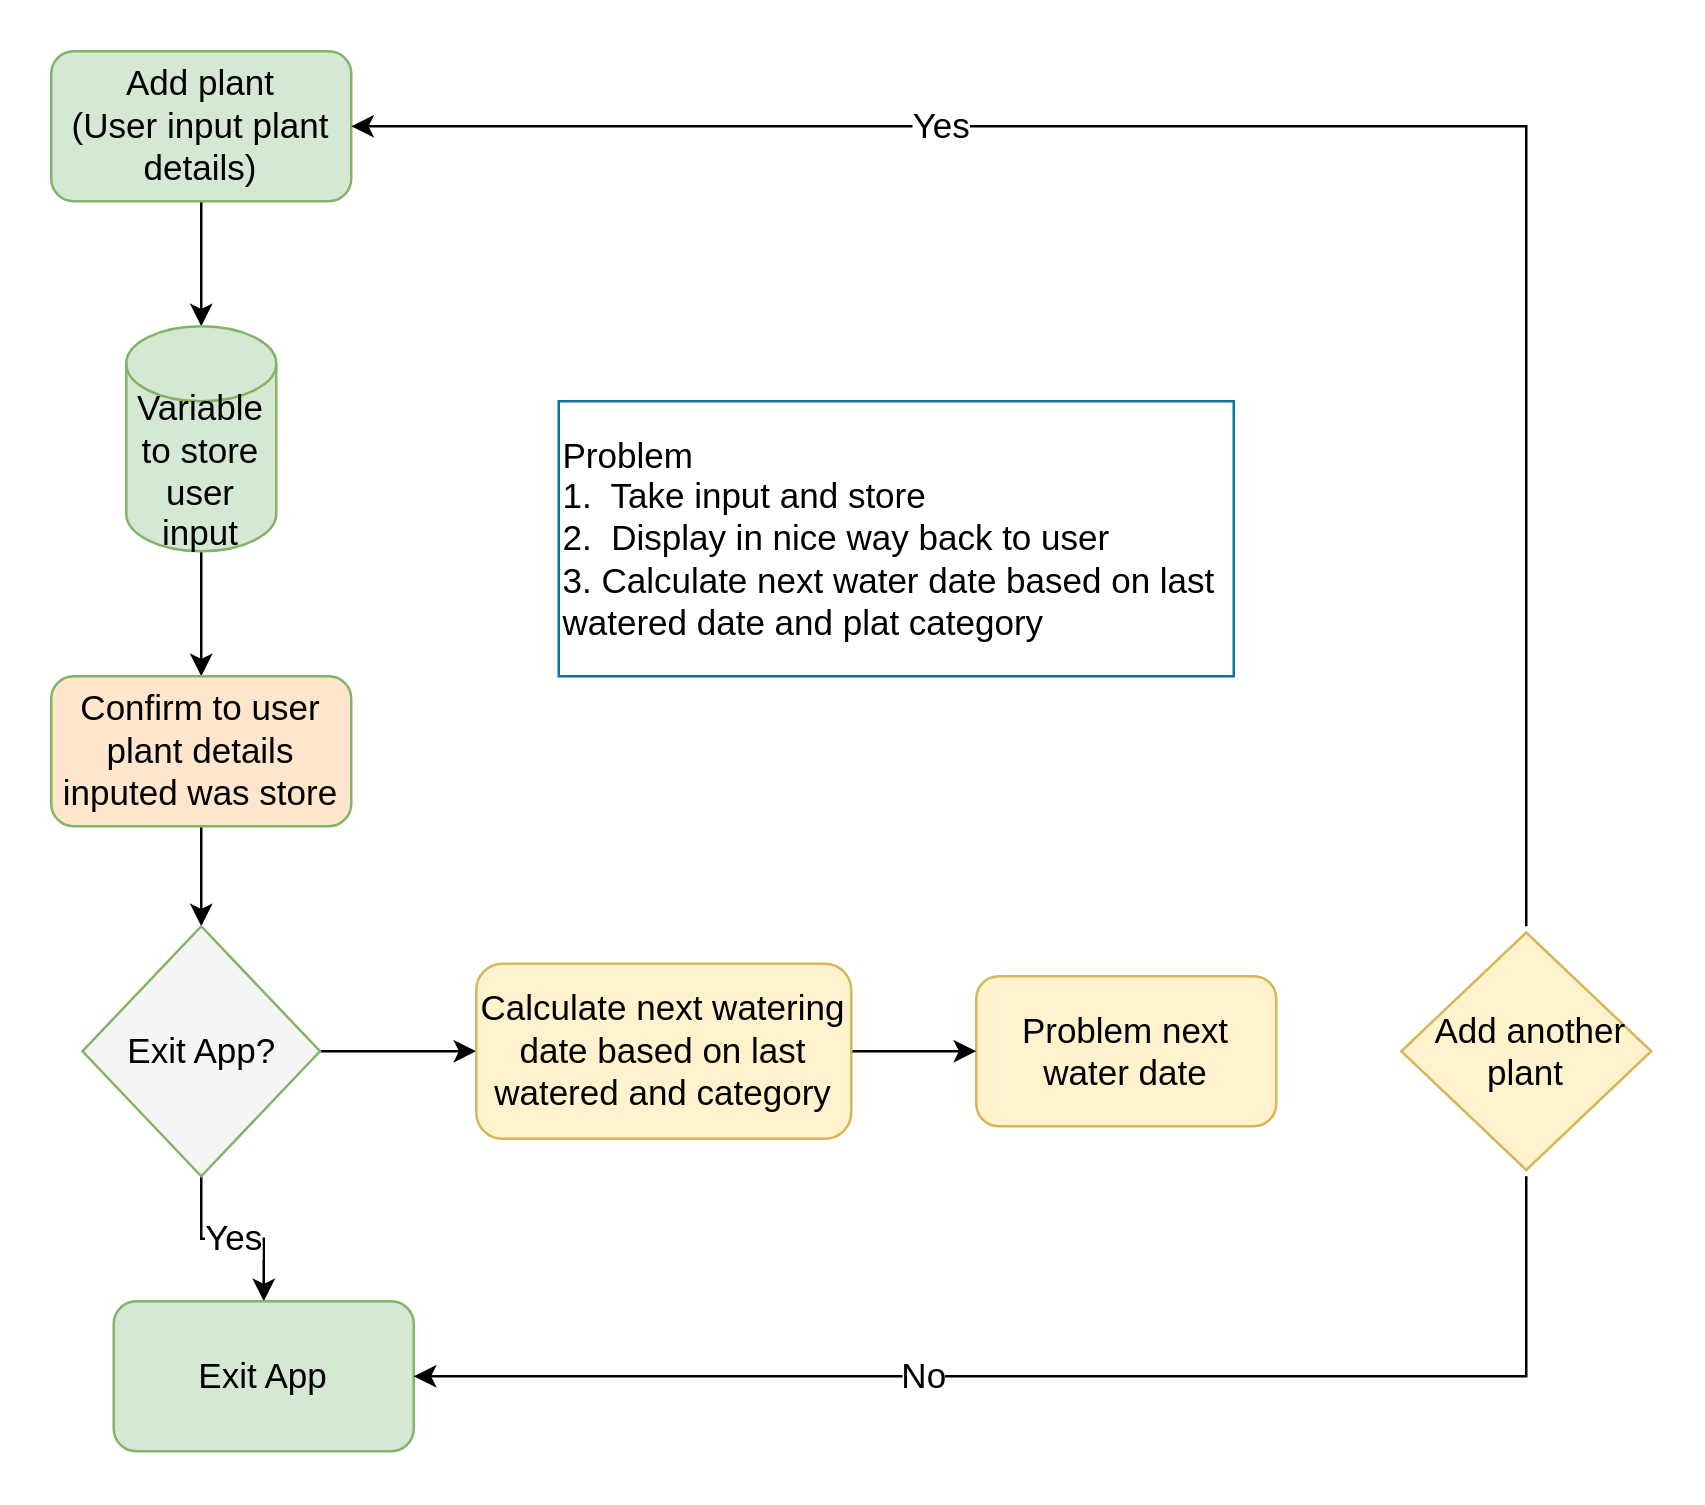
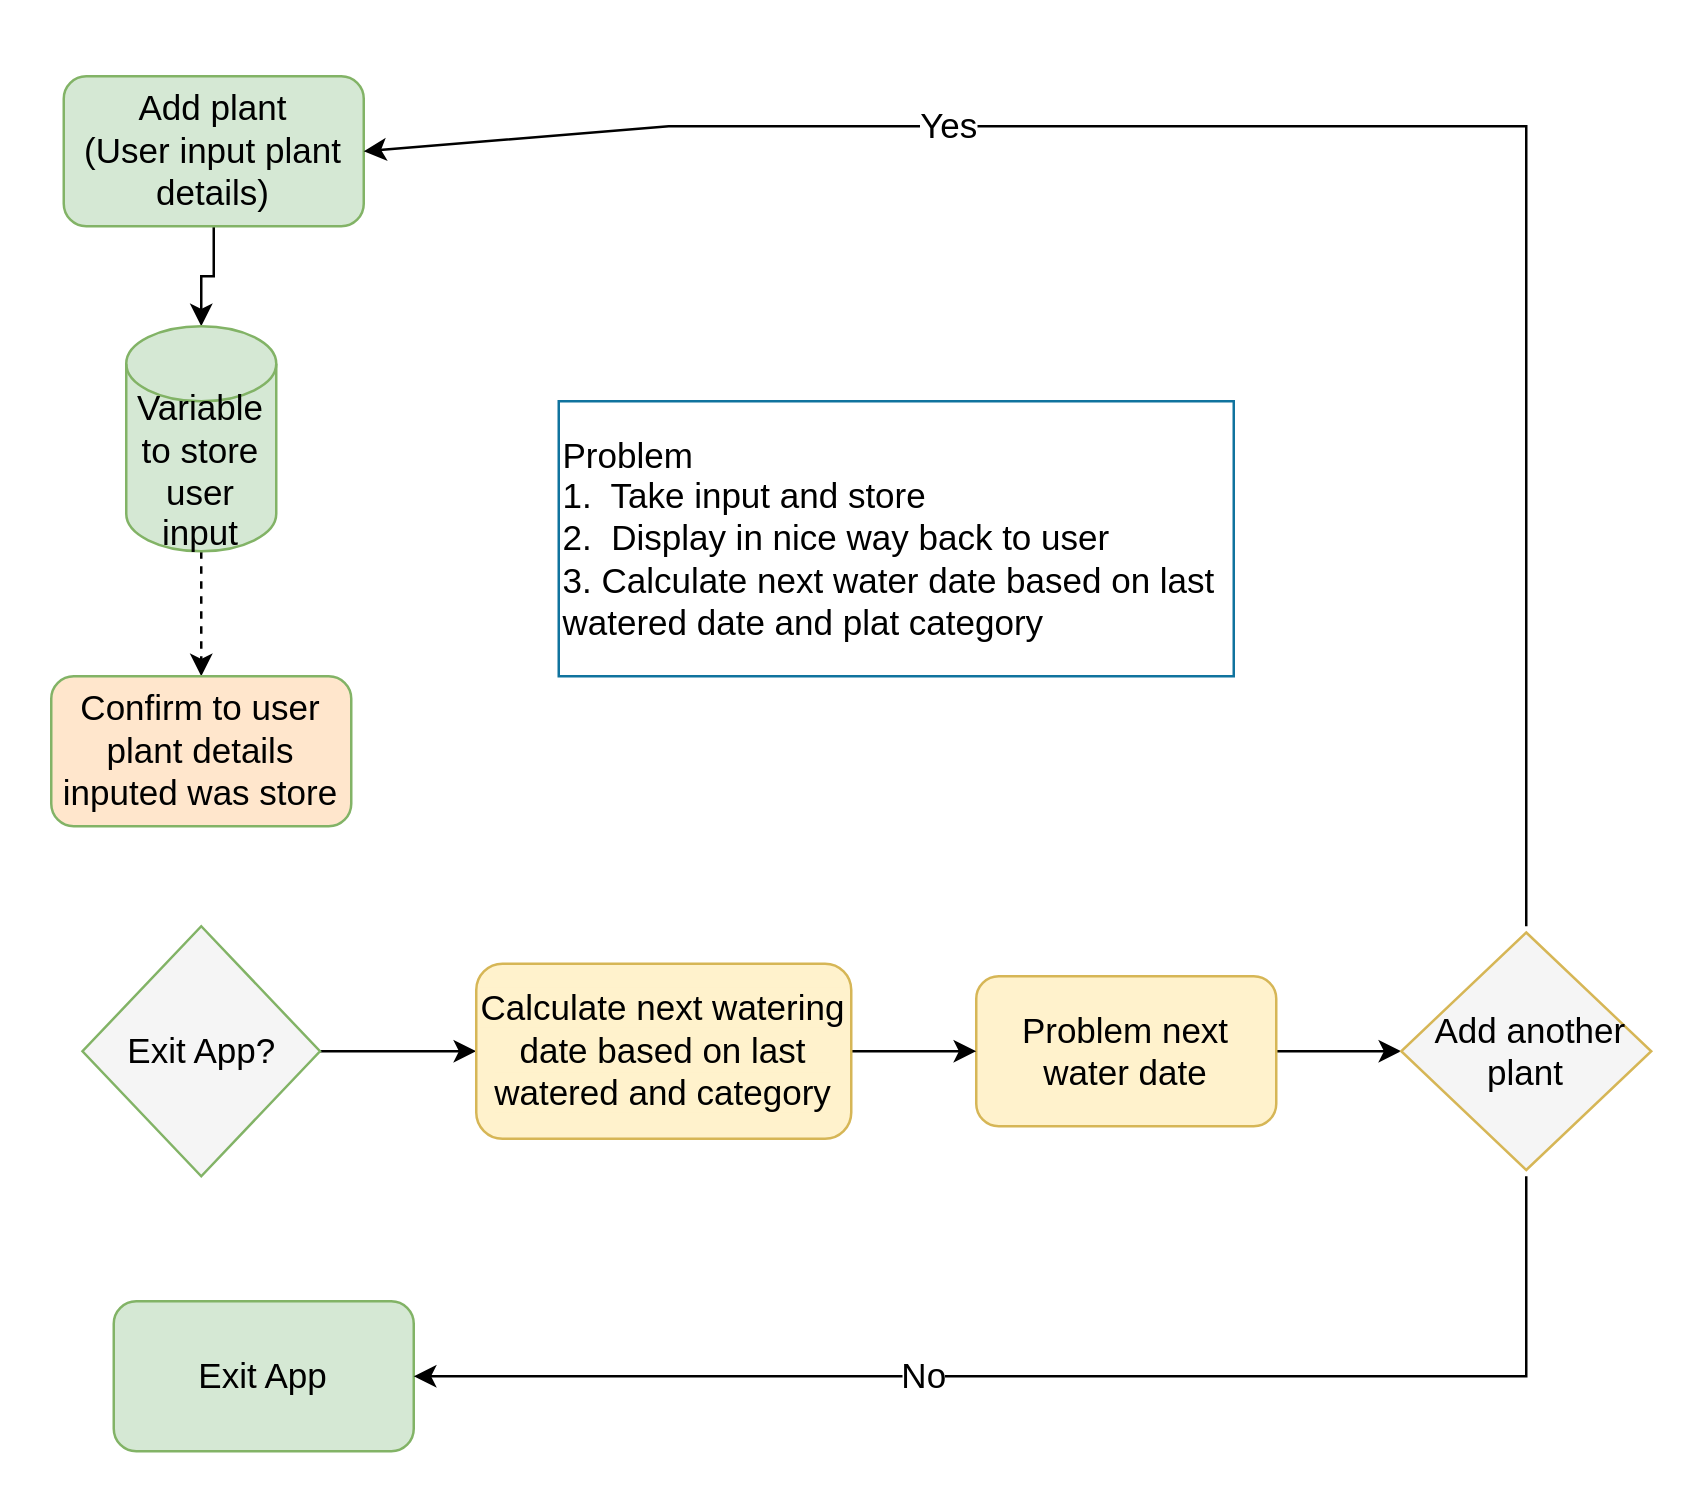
(201, 126) -> (214, 151)
(201, 607) -> (201, 607)
(201, 868) -> none
none -> (1330, 1051)
(1526, 1051) -> (1526, 1051)
(225, 1239) -> none
